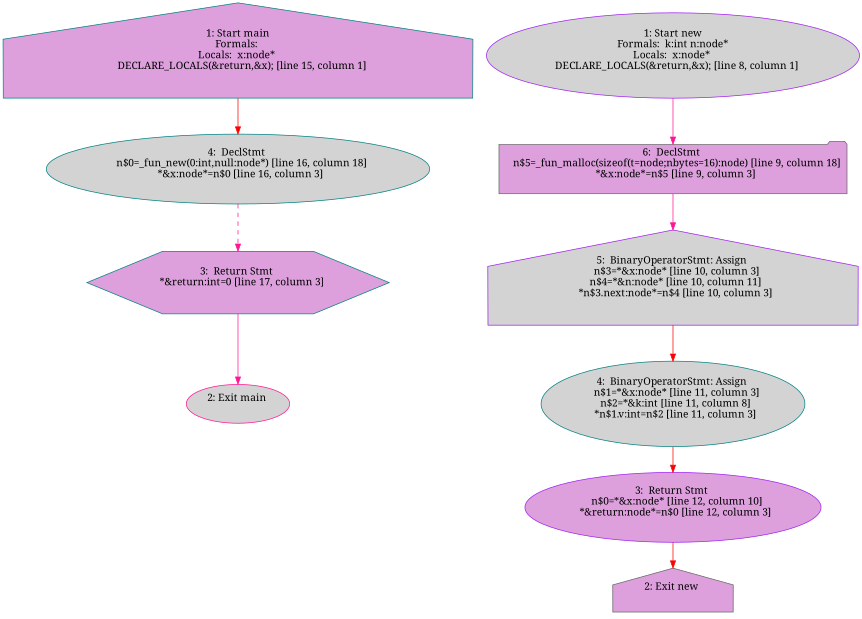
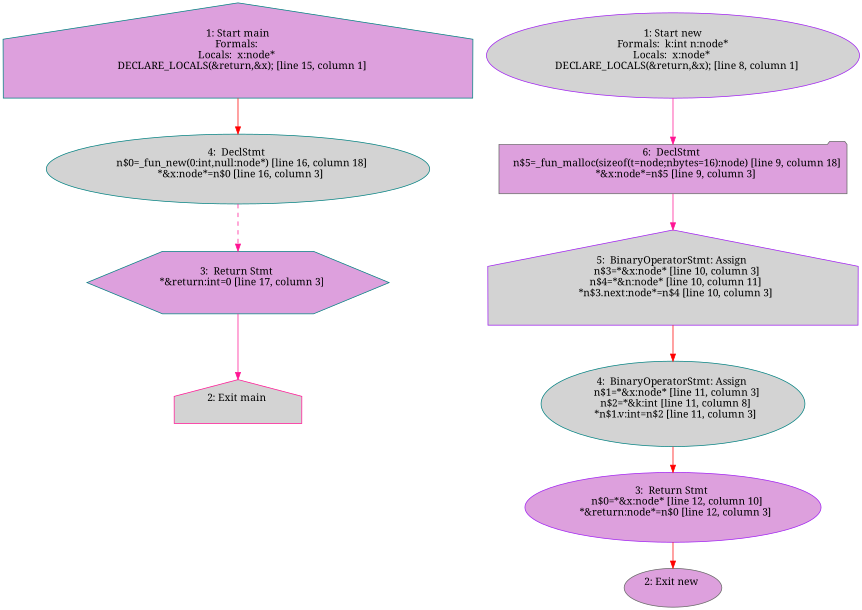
(238, 404) -> (238, 404)
(673, 592) -> (673, 588)
